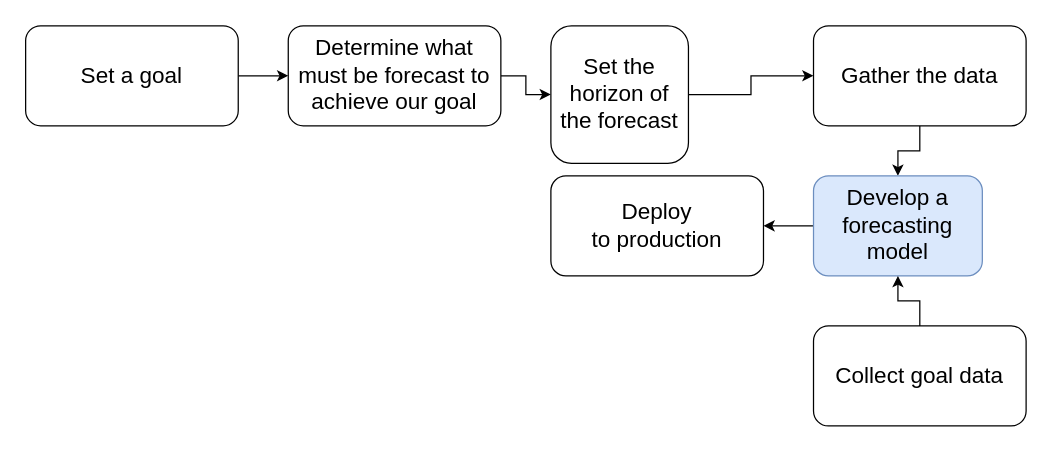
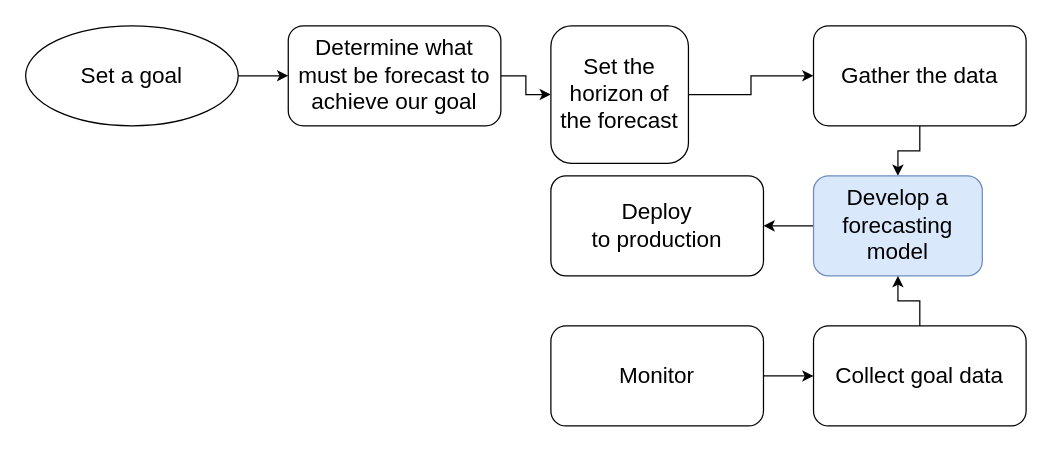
(132, 76) -> (132, 76)
none -> (657, 376)
none -> (784, 376)
